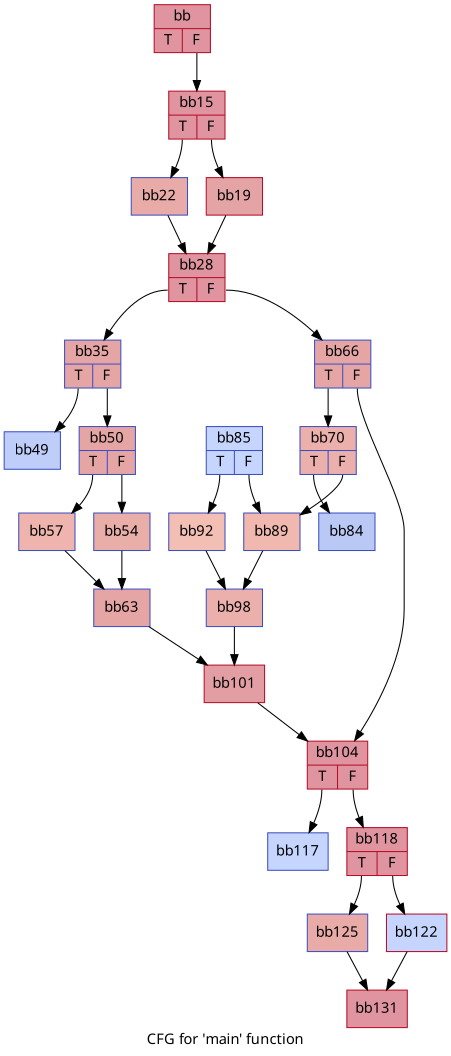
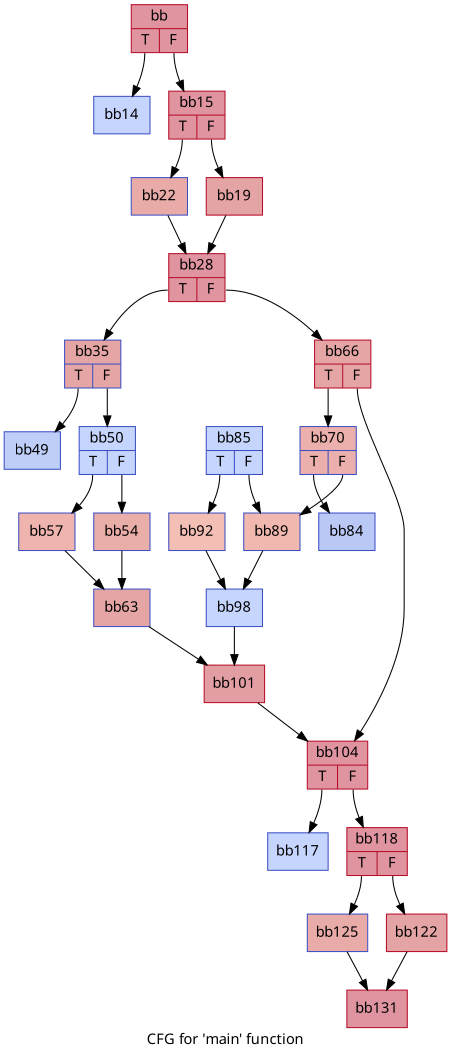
none -> (122, 115)
(343, 364) -> (343, 364)
(107, 451) -> (107, 451)
(234, 608) -> (234, 608)
(417, 933) -> (417, 933)
